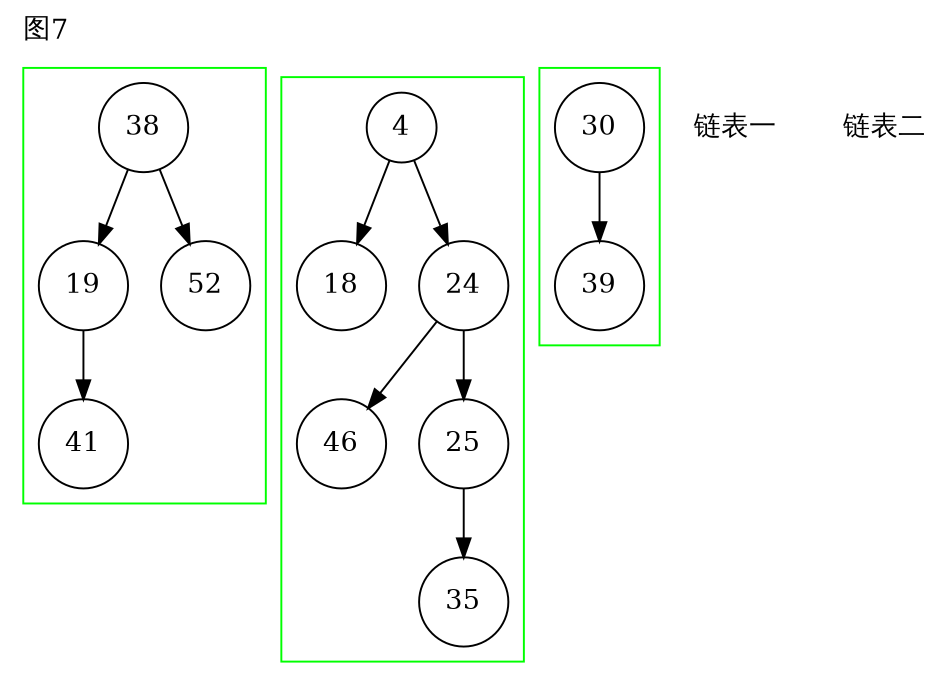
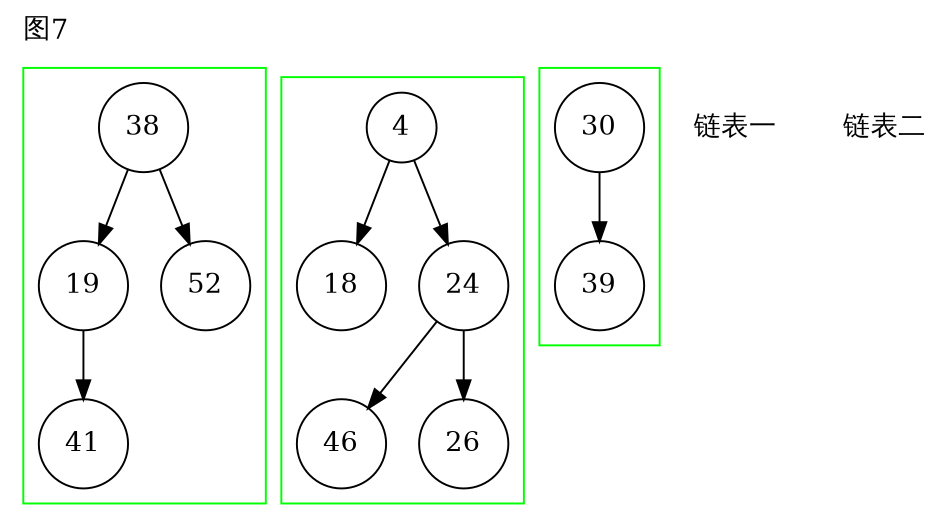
(464, 444) -> (464, 444)
(464, 602) -> none
